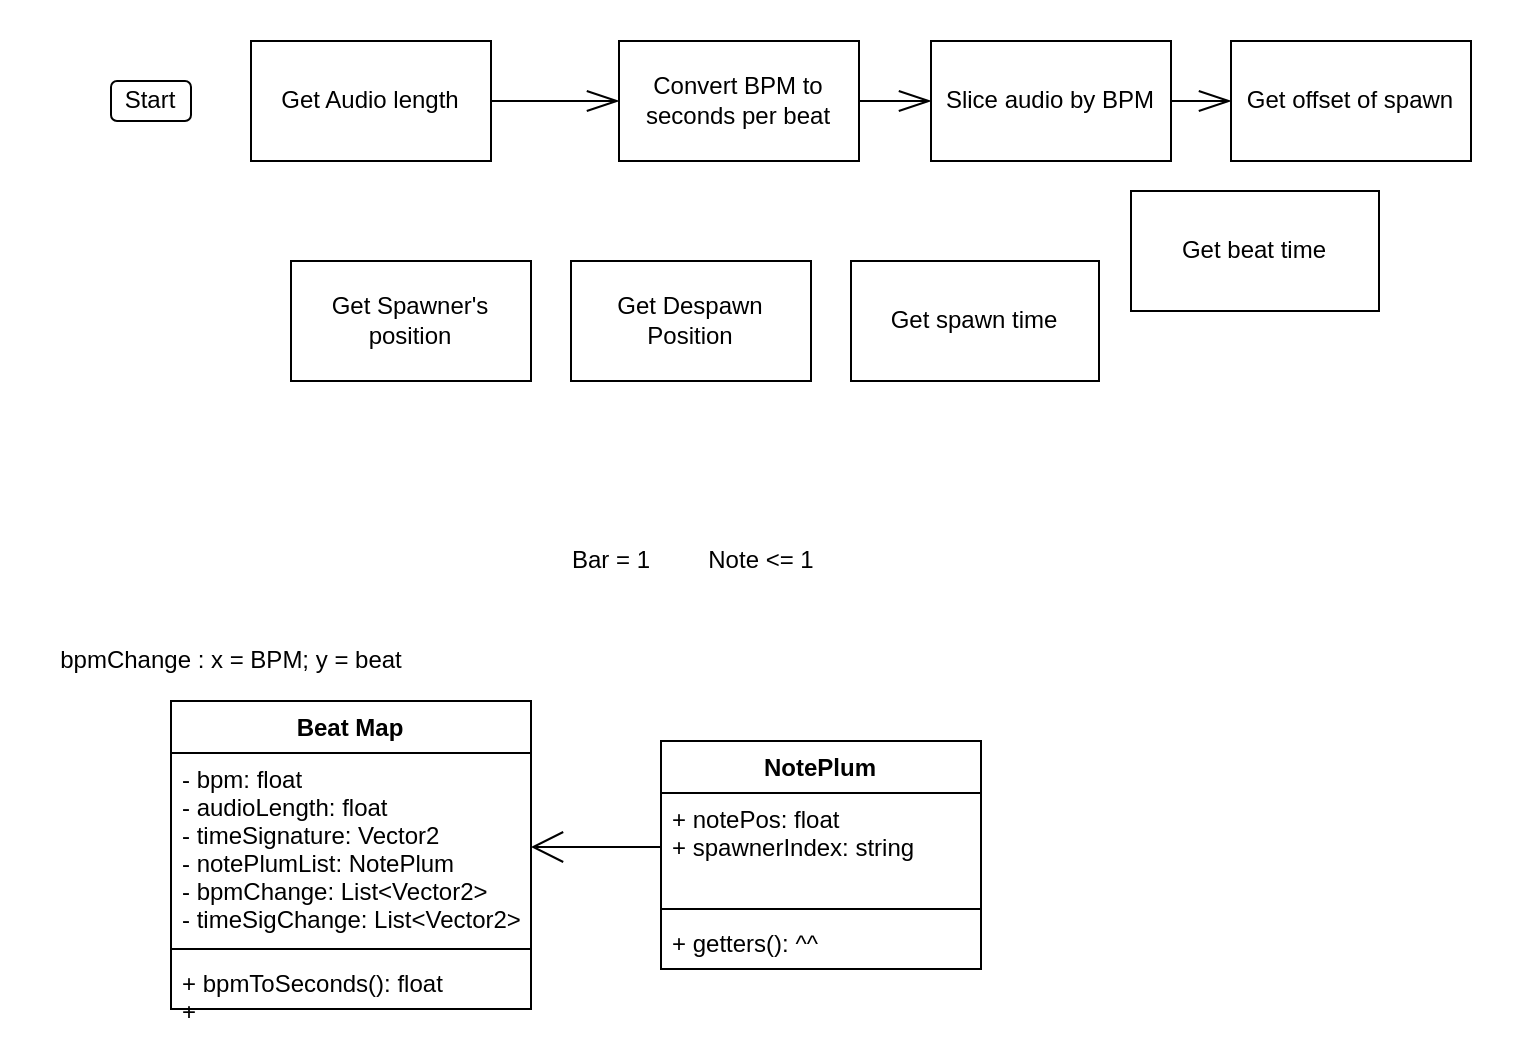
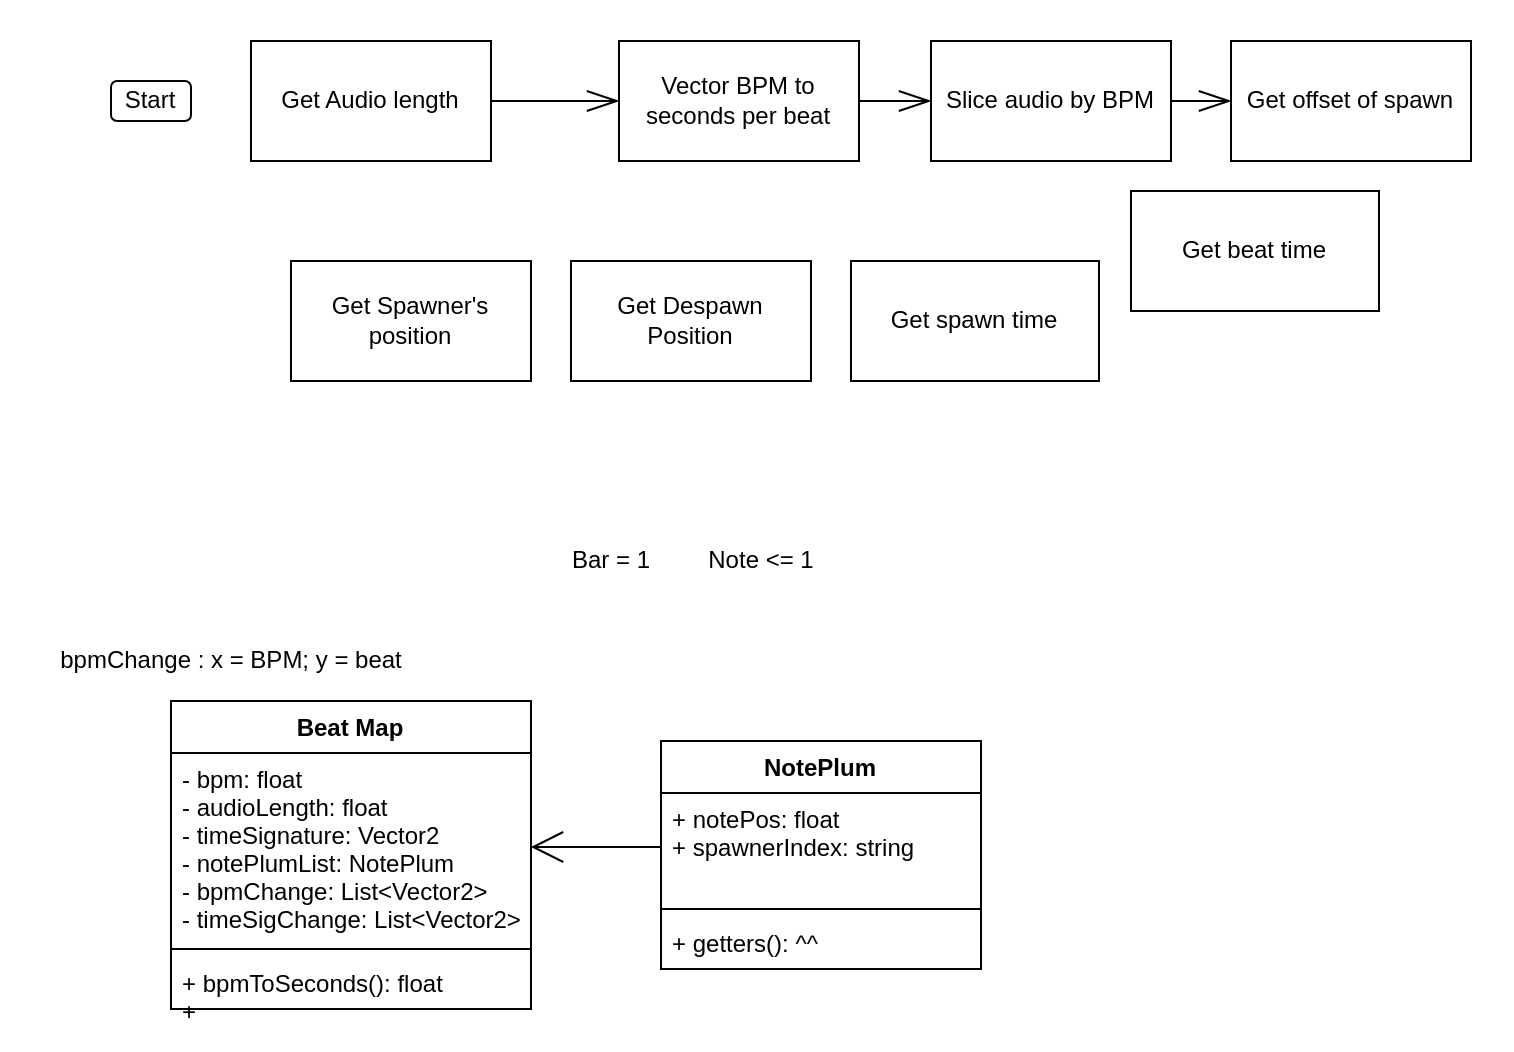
(739, 101) -> (739, 101)
